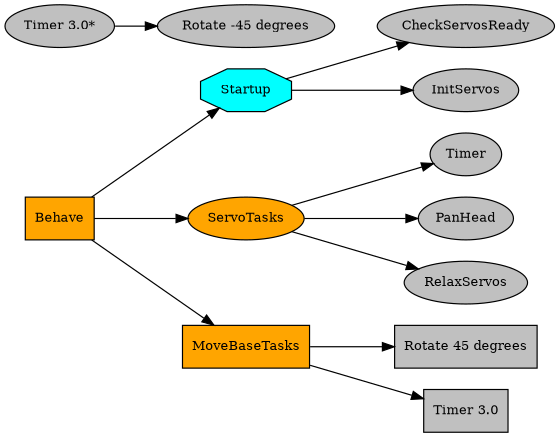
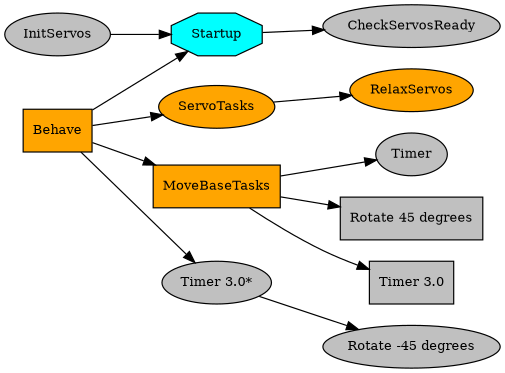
(346, 90) -> (135, 34)
(357, 186) -> (323, 169)
none -> (134, 203)
(466, 218) -> none
(466, 283) -> (412, 90)
